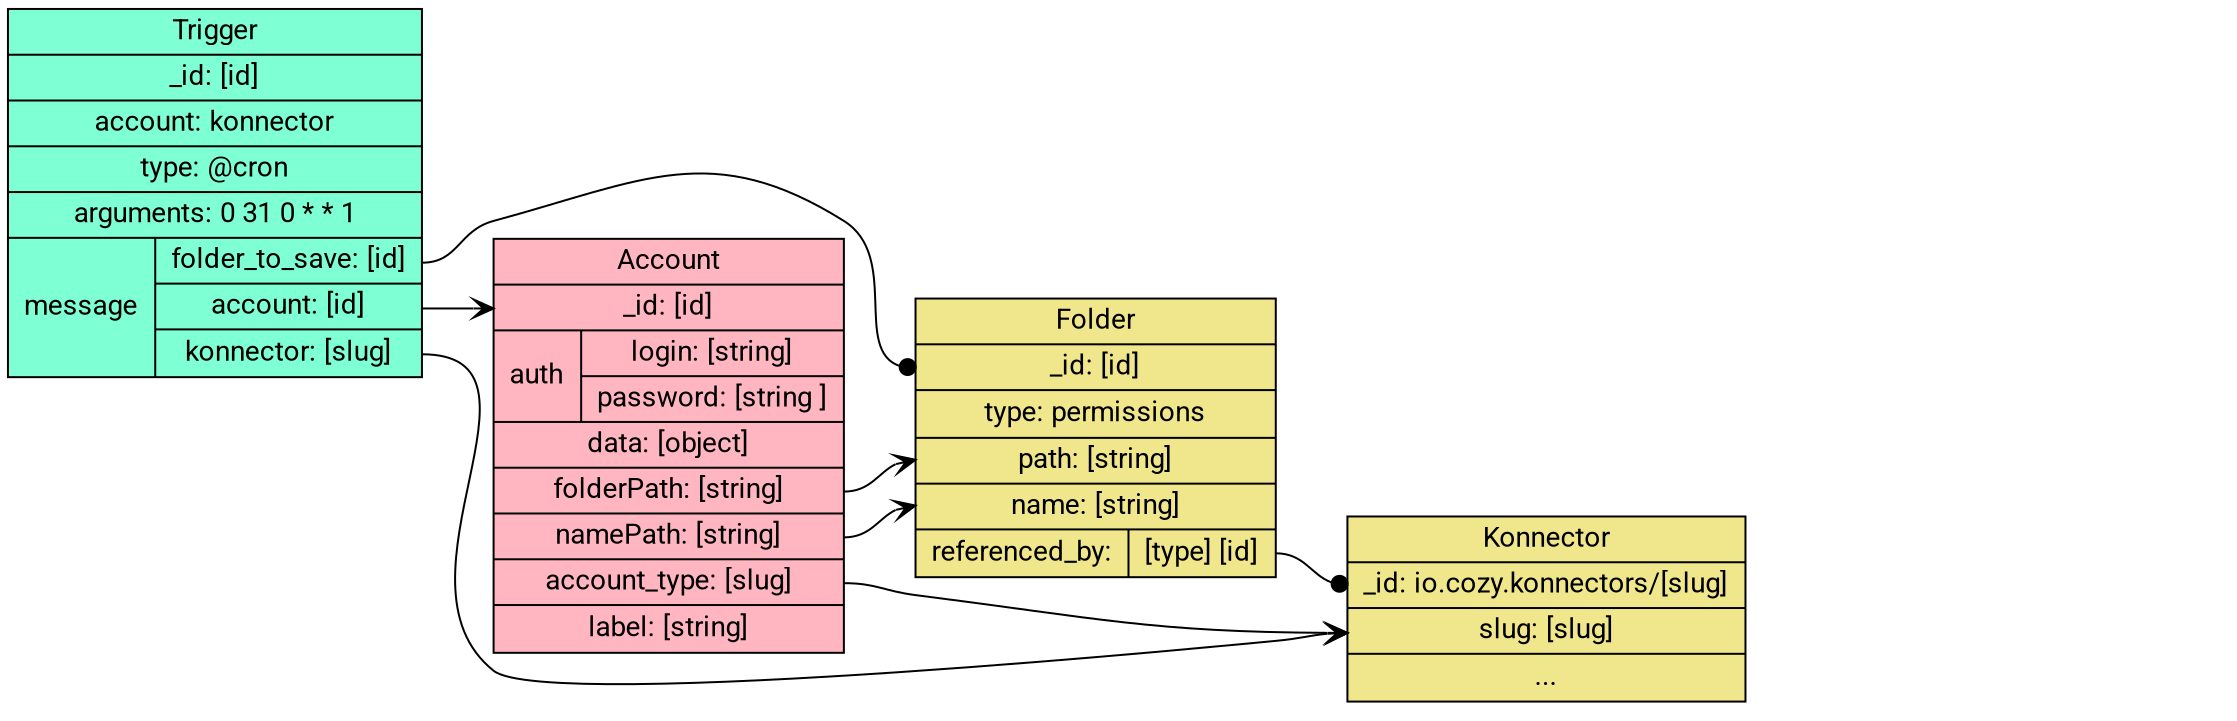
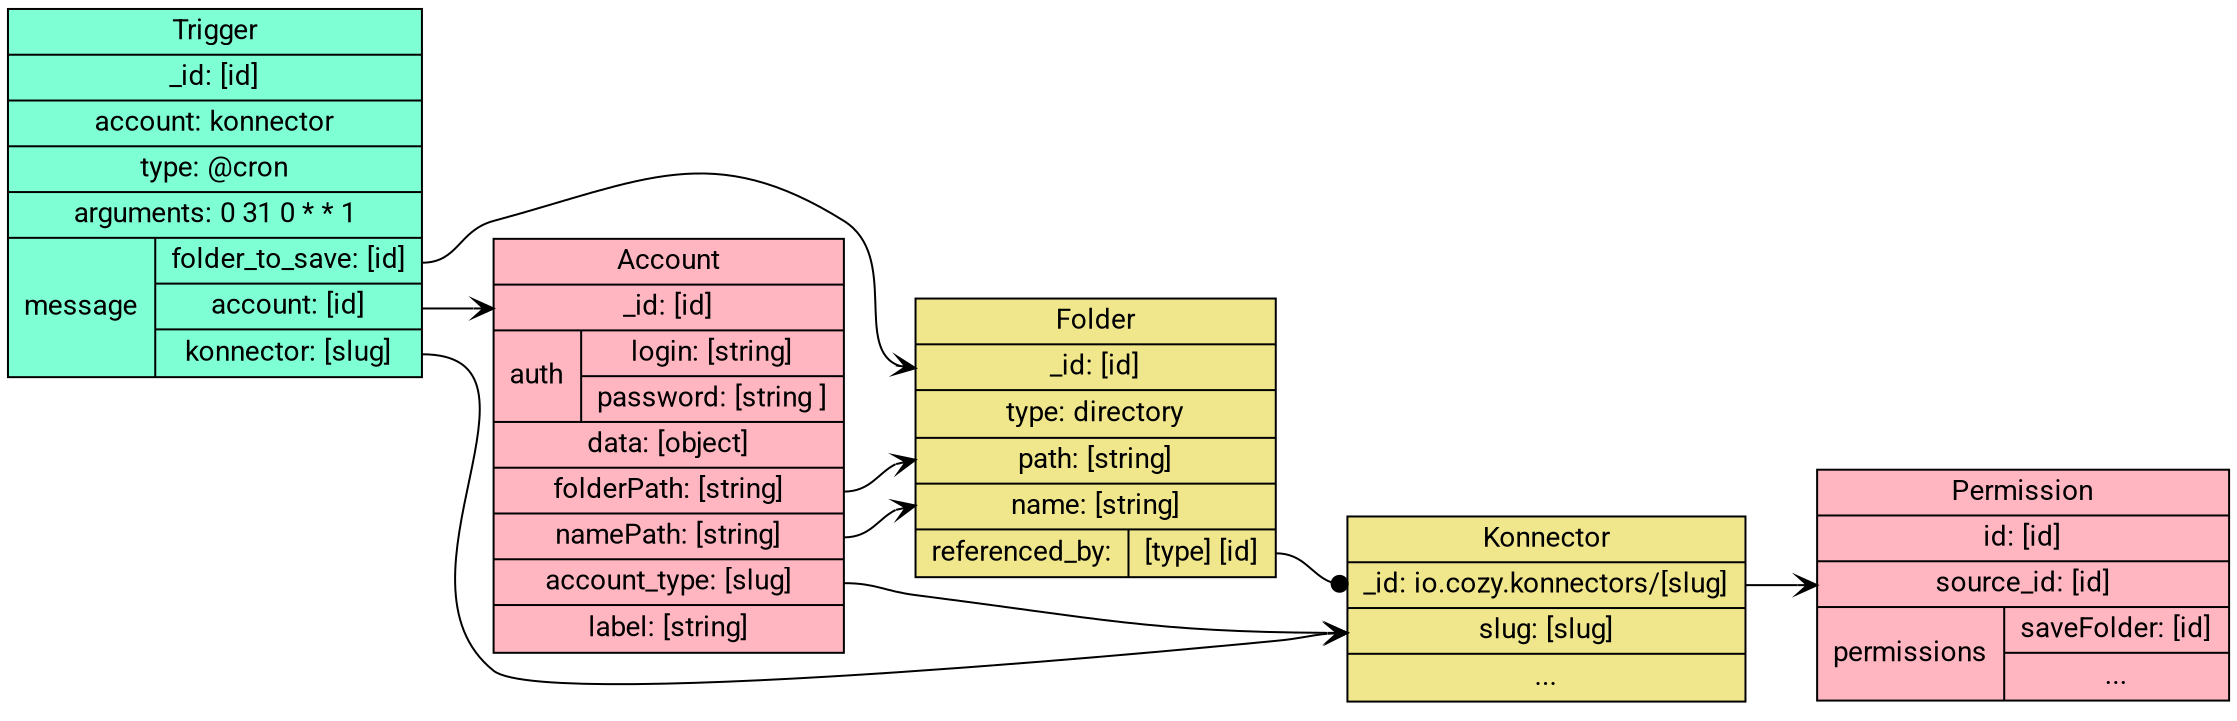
(710, 174) -> (710, 174)
(1096, 413) -> (1096, 413)
none -> (2023, 585)
